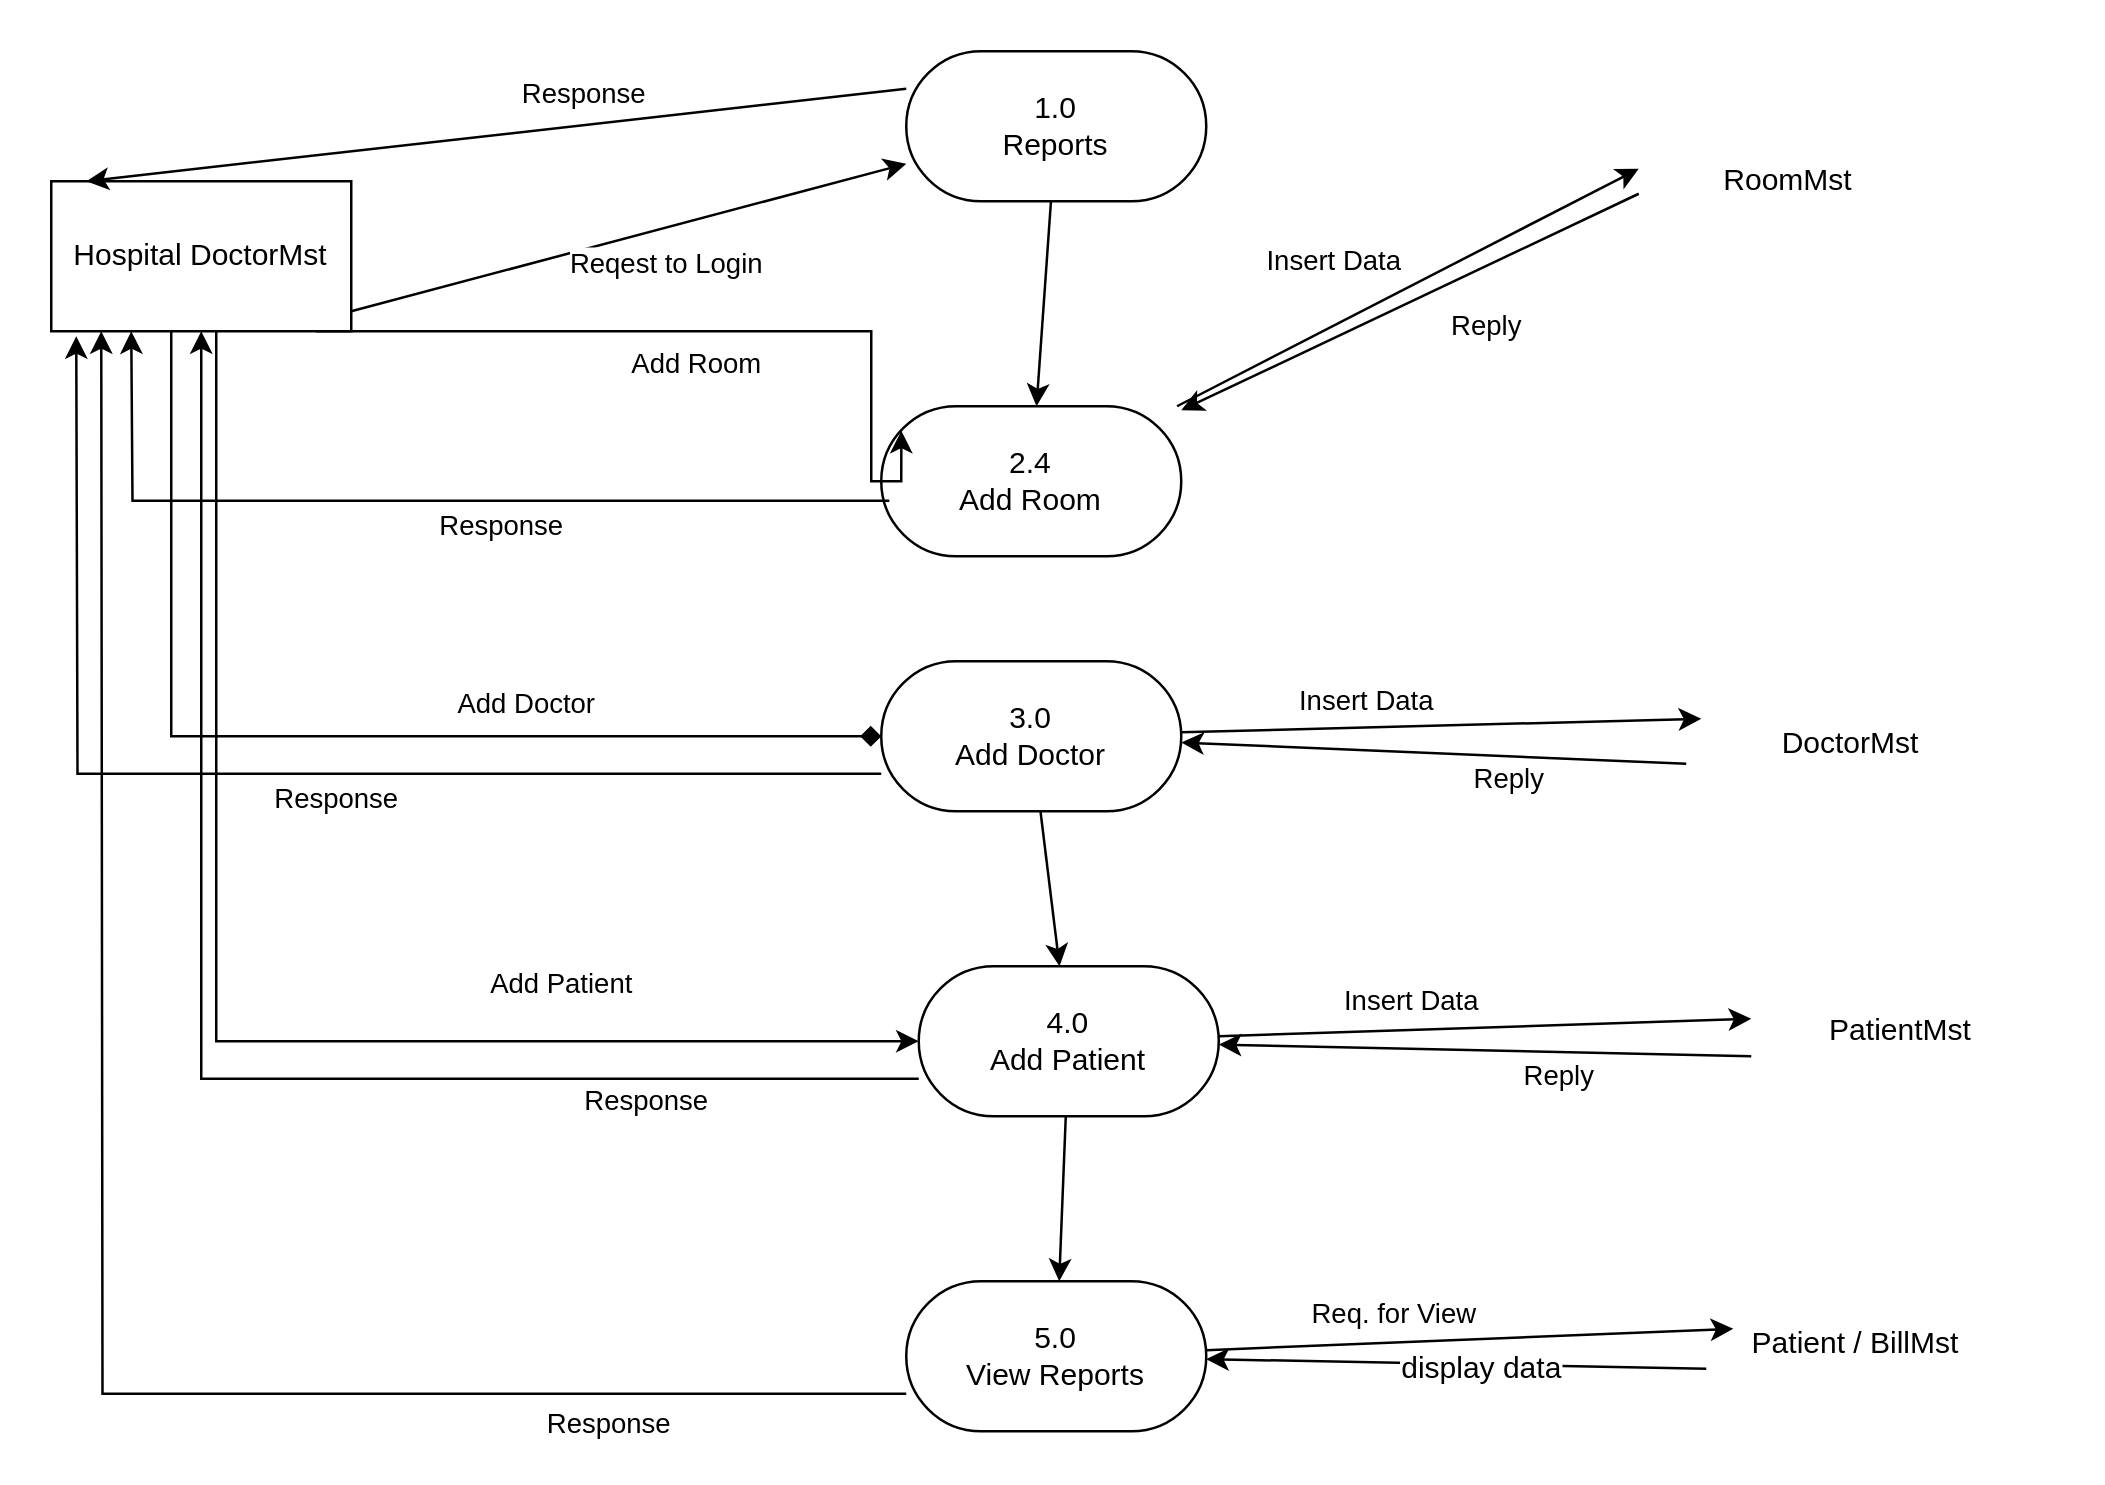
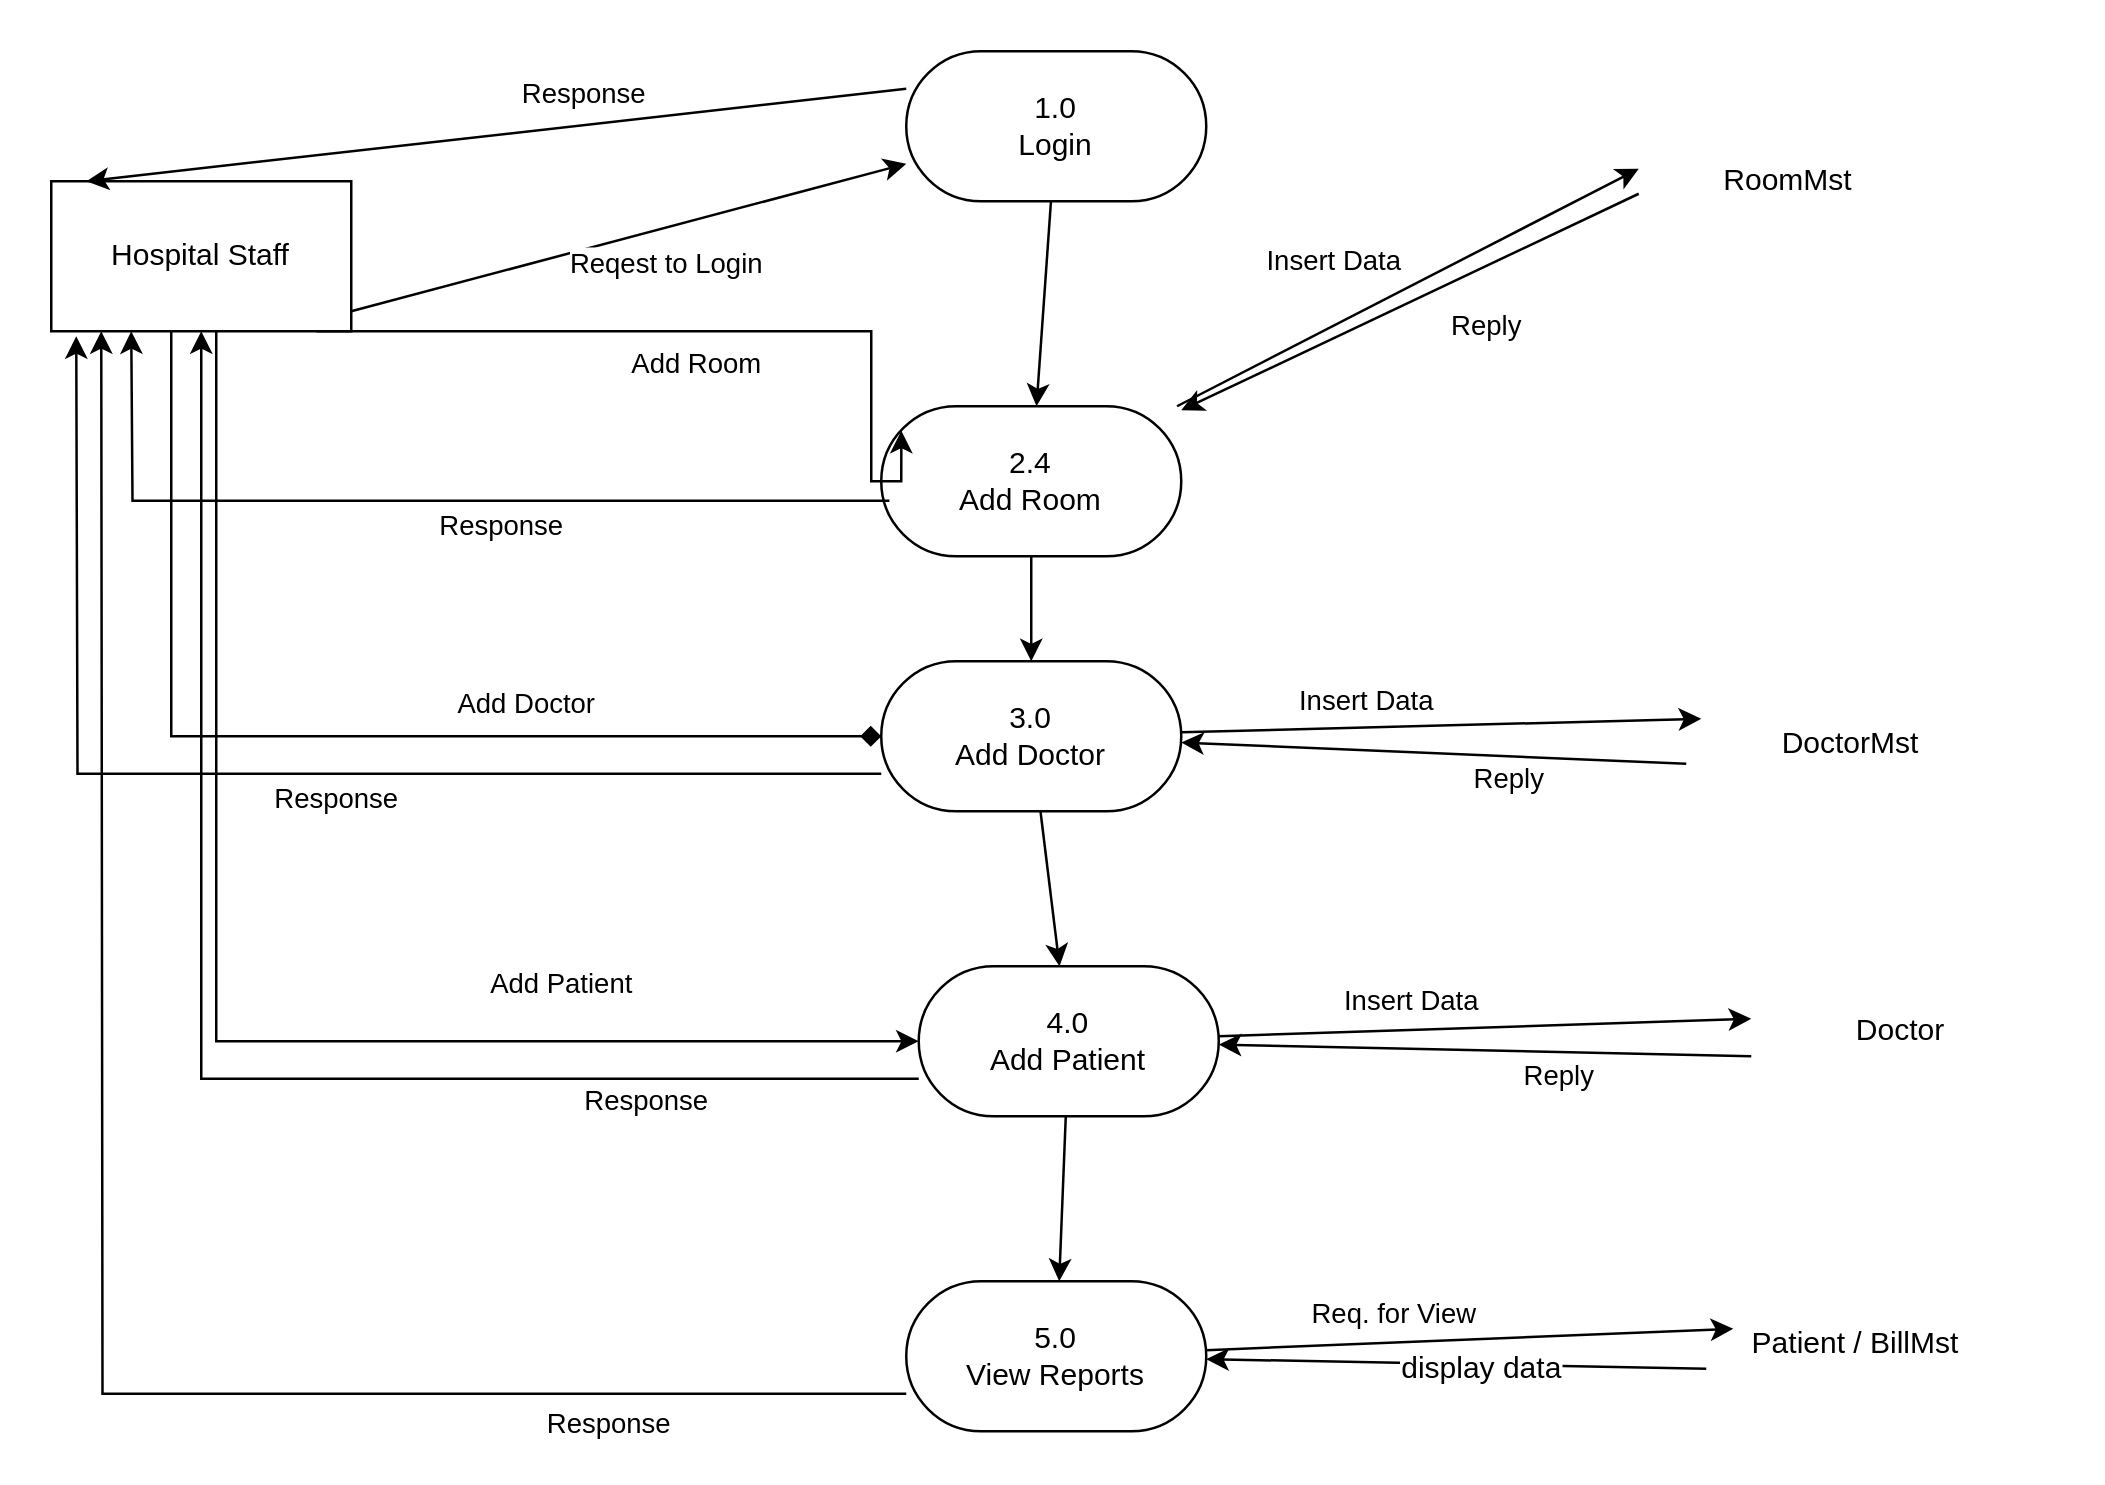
(1056, 126) -> (1056, 126)
(201, 256) -> (201, 256)
none -> (1031, 600)
(1901, 1031) -> (1901, 1031)
